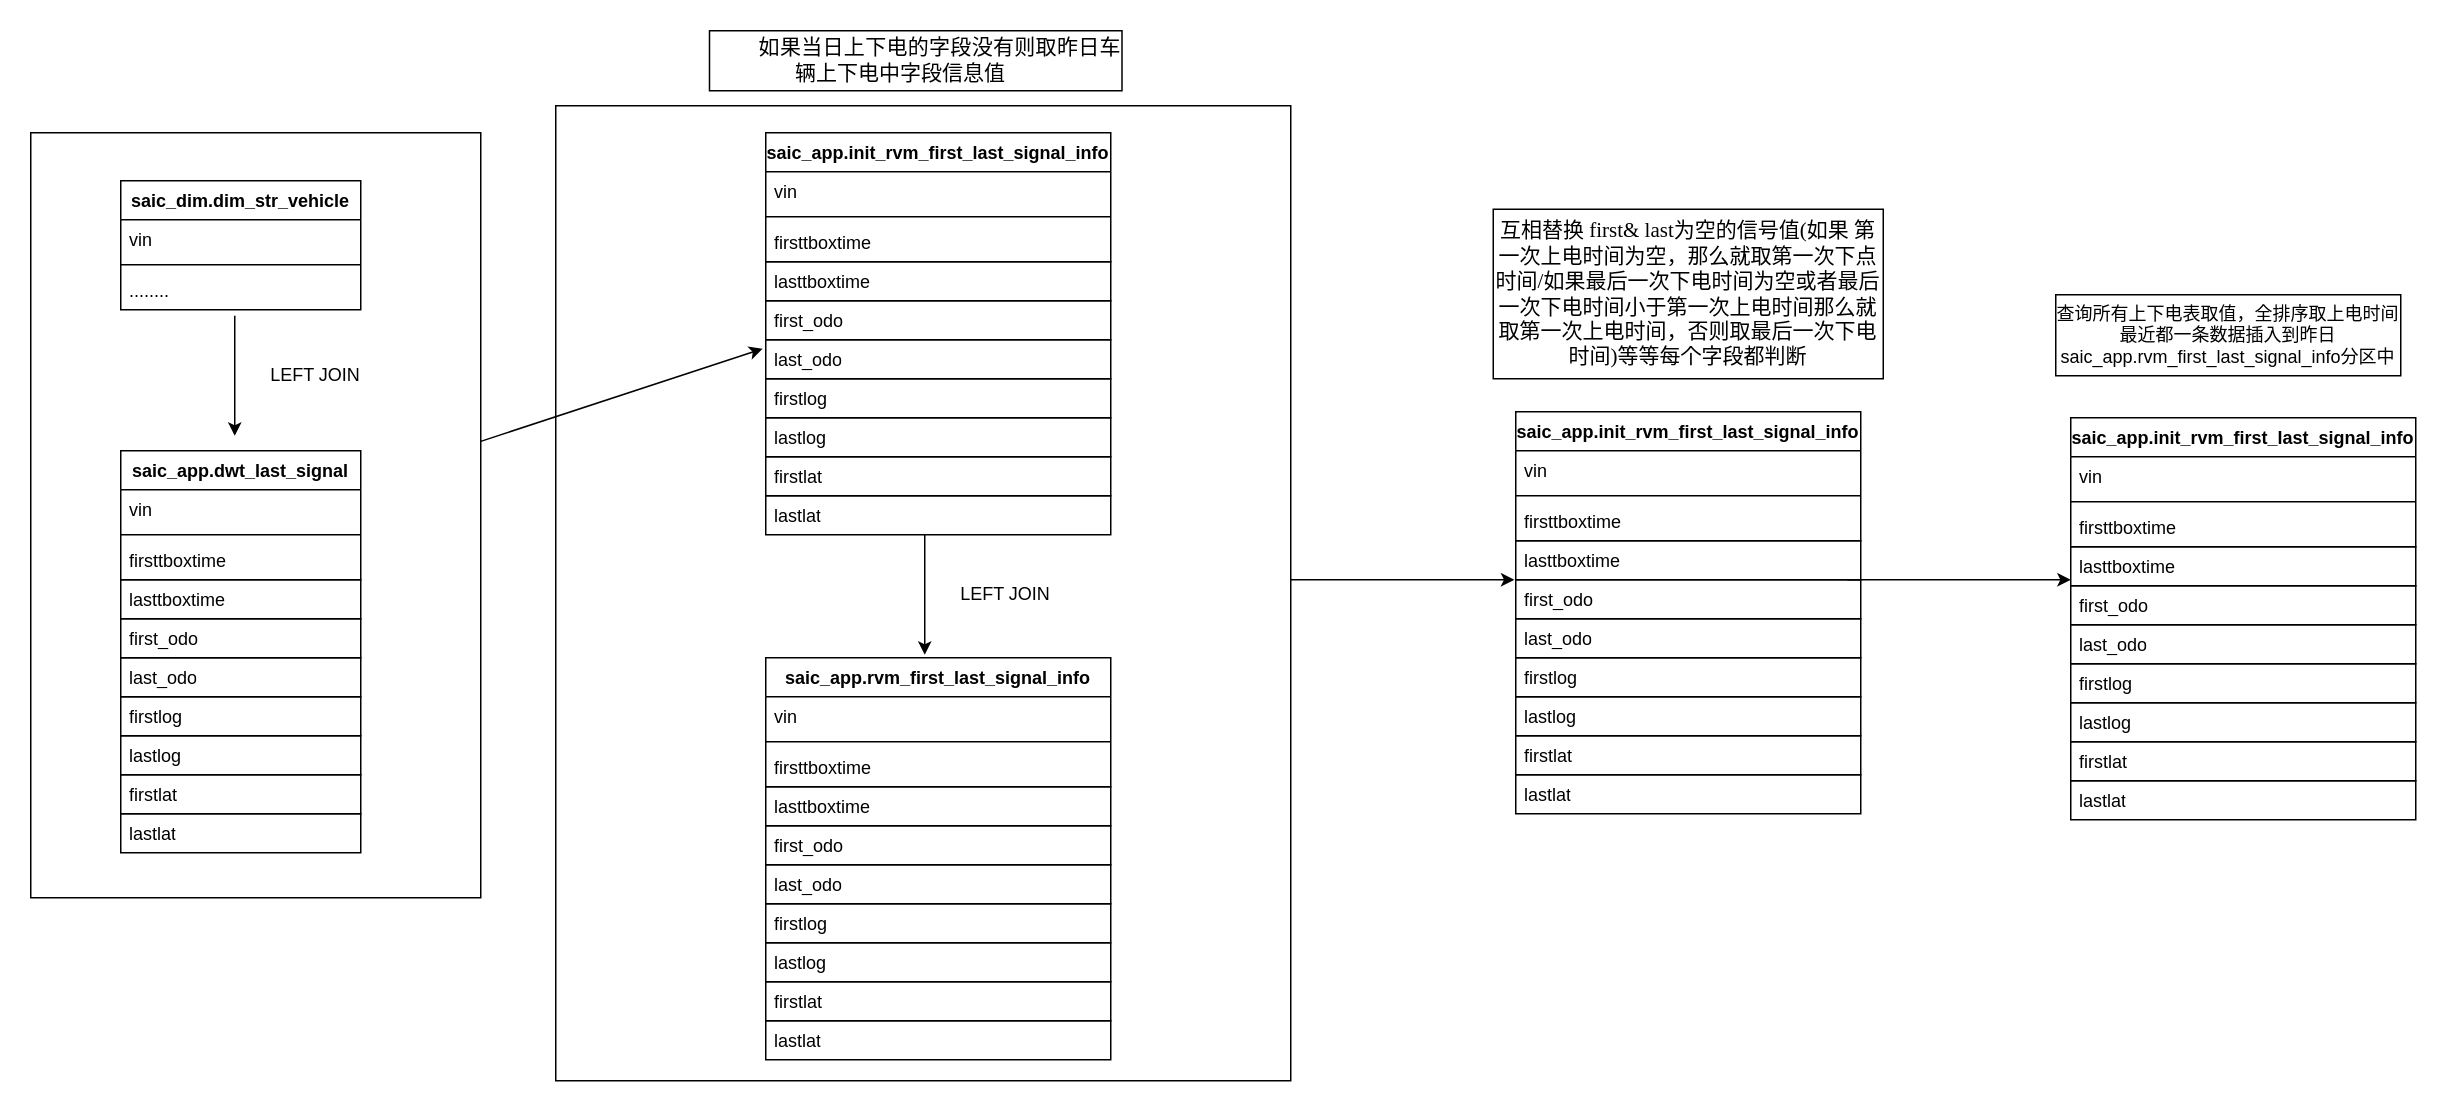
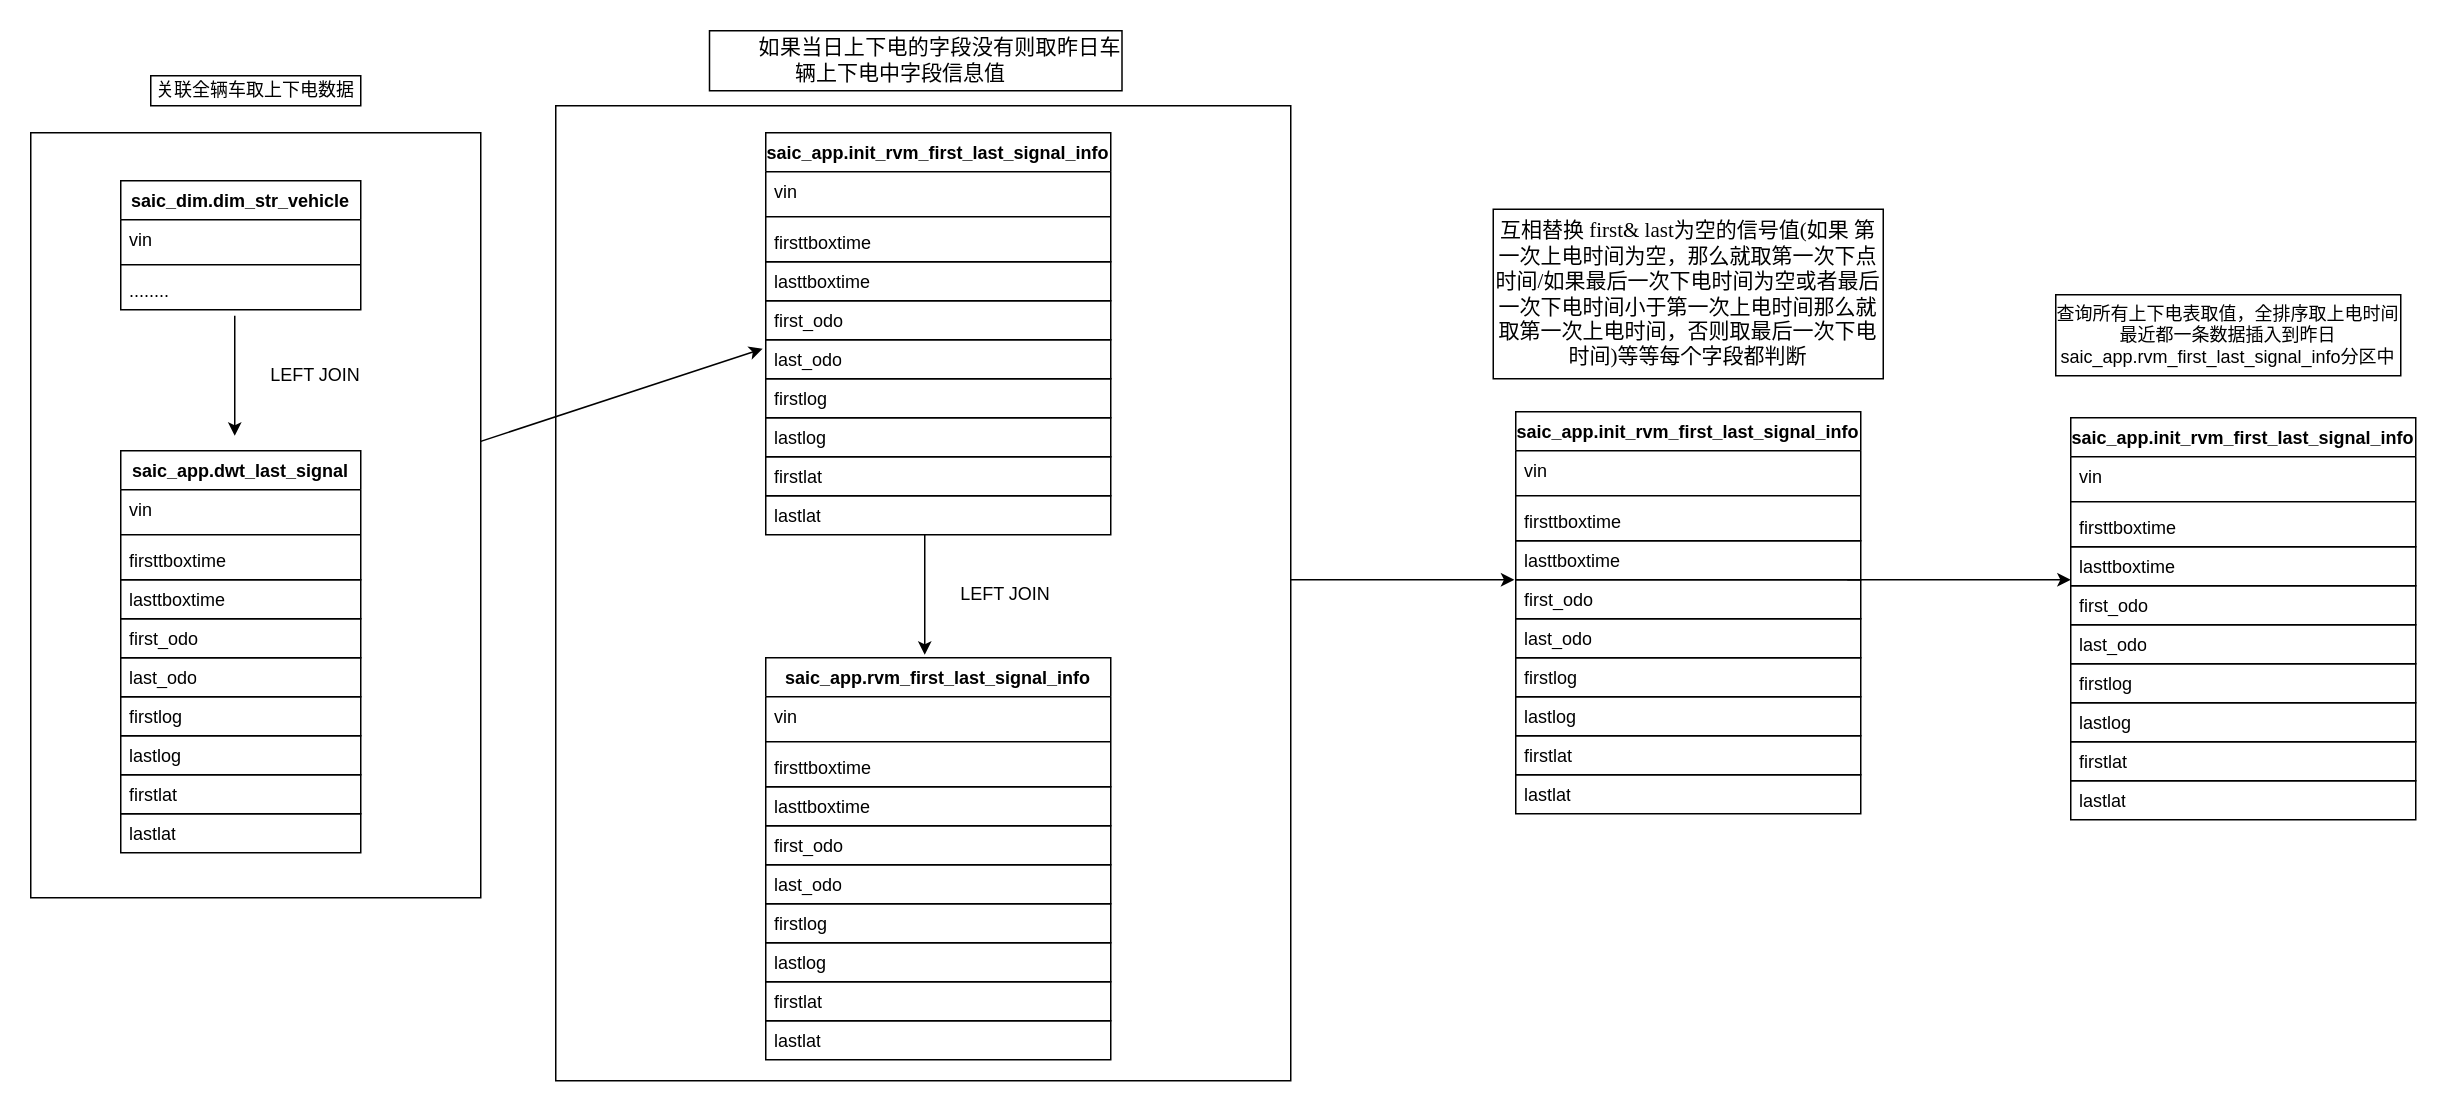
none -> (256, 91)
